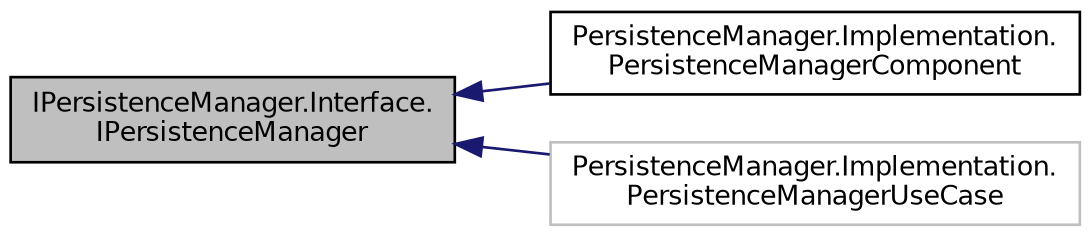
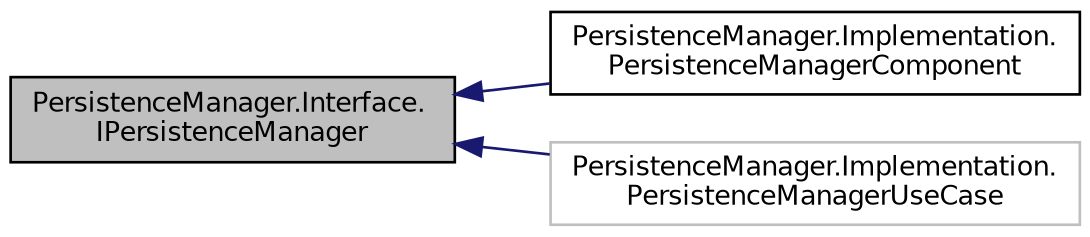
(233, 120) -> (233, 120)
